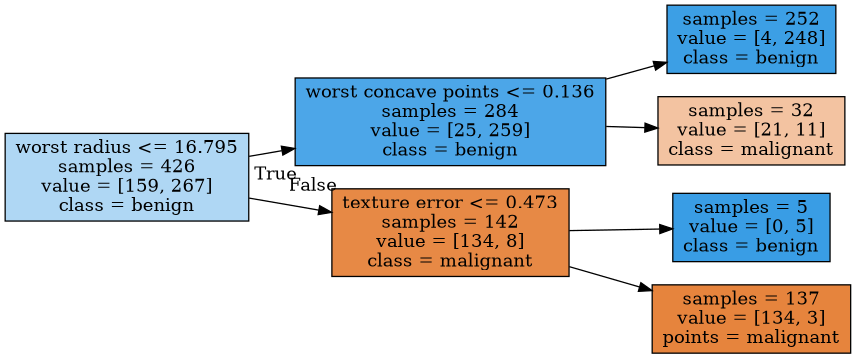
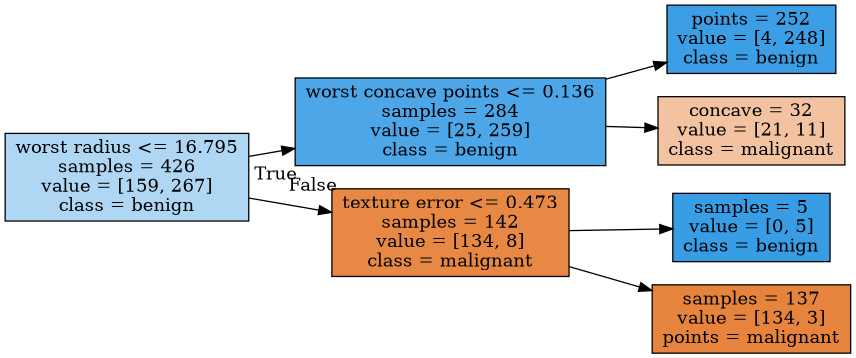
(751, 39) -> (751, 39)
(751, 131) -> (751, 131)
